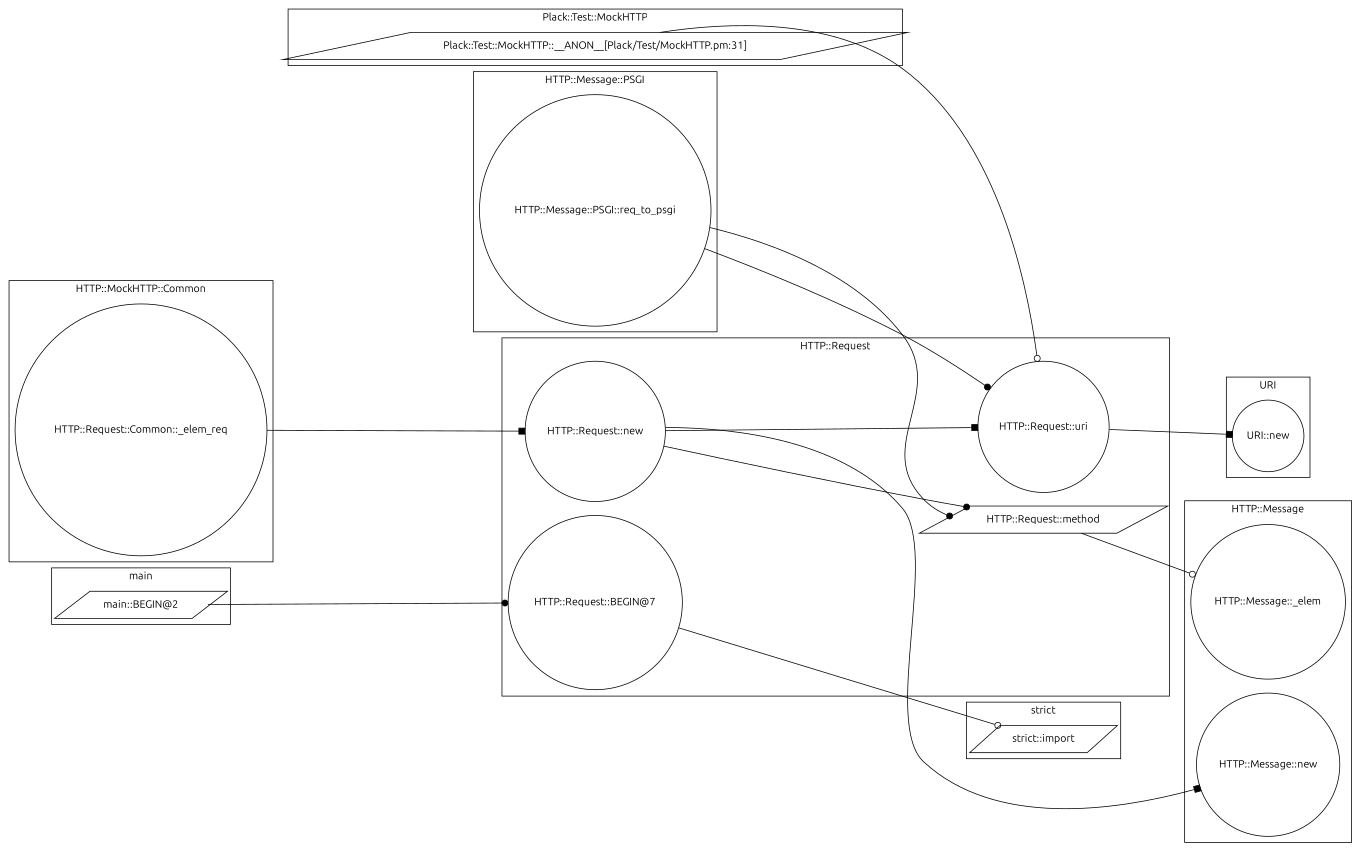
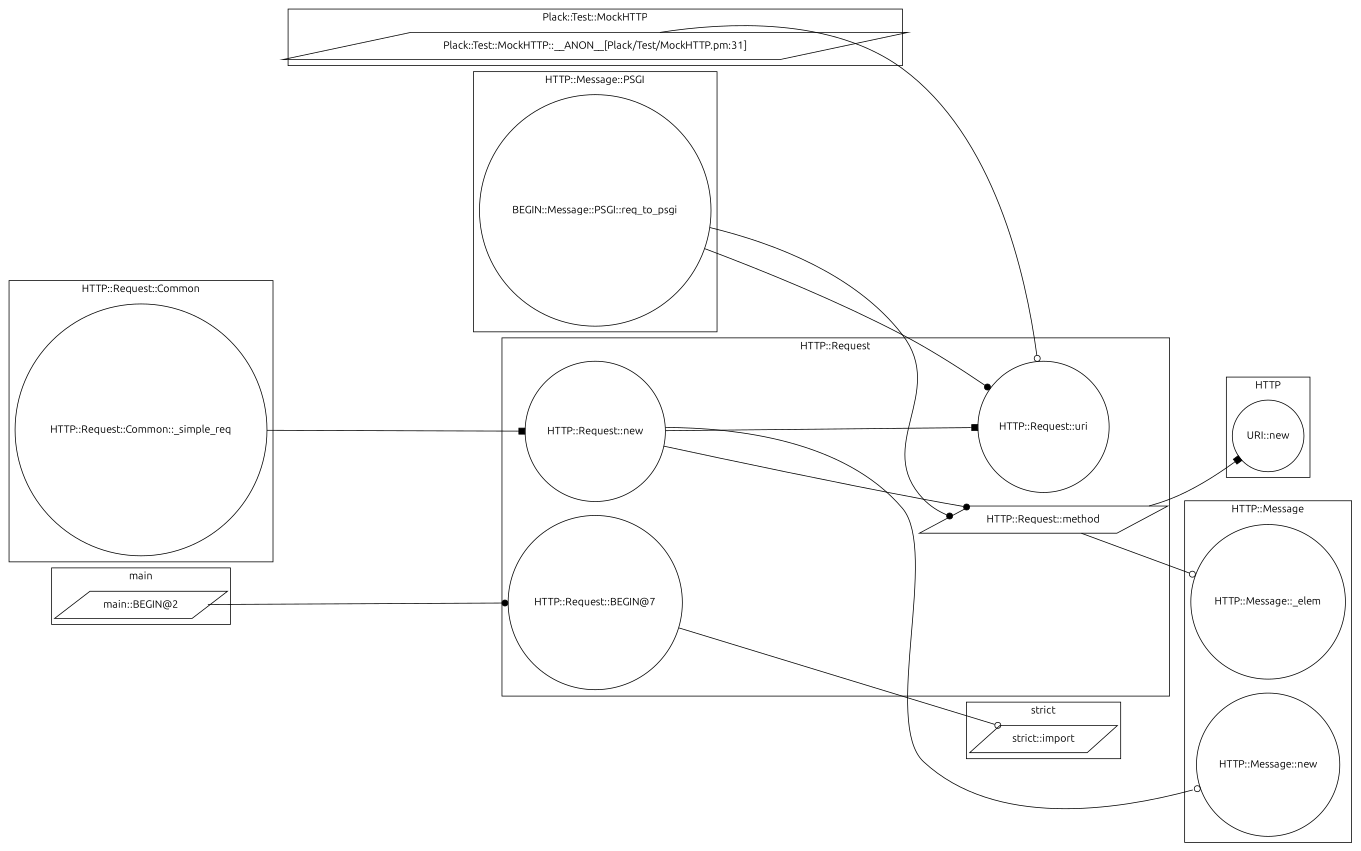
(595, 210) -> (595, 210)
(141, 289) -> (141, 289)
(1268, 386) -> (1268, 386)
(141, 430) -> (141, 430)
(1164, 432) -> (1193, 488)
(910, 647) -> (910, 647)
